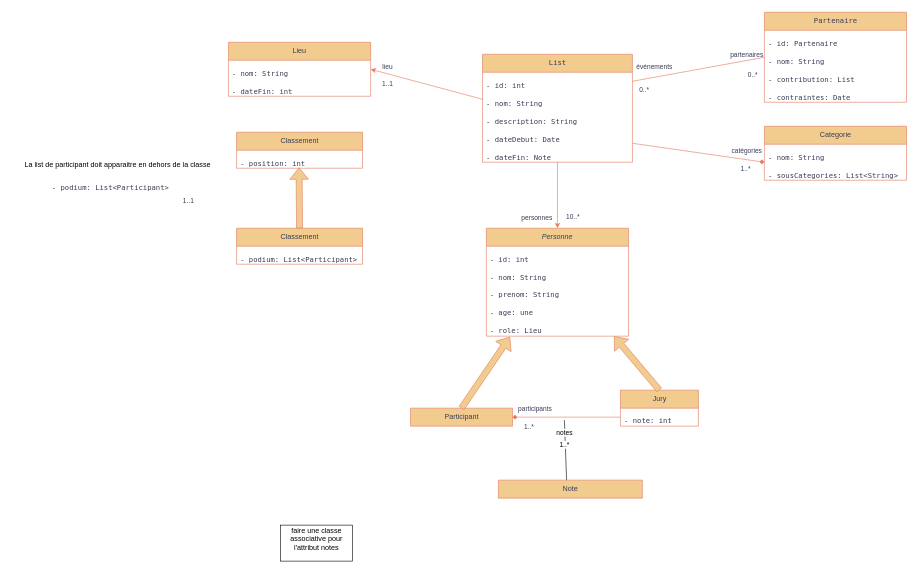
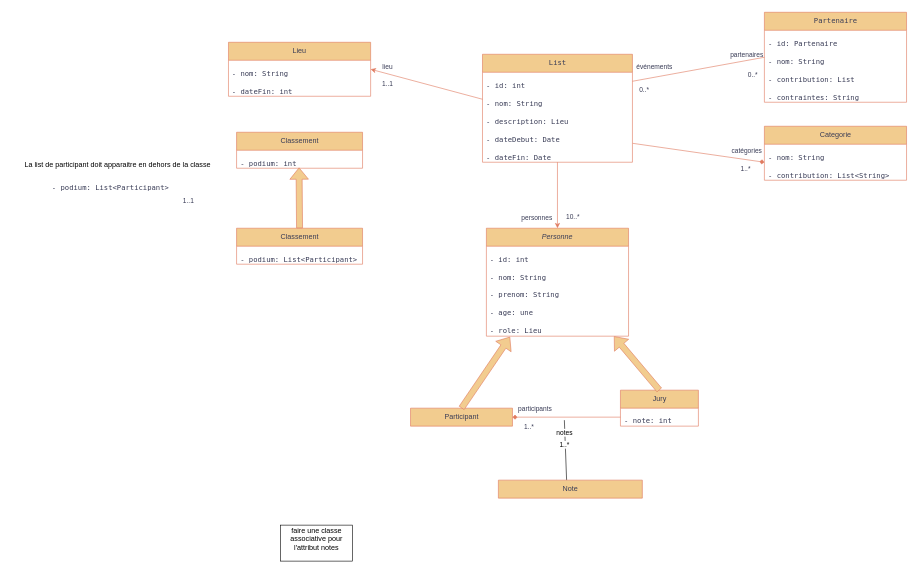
(803, 93) -> (806, 93)
(523, 117) -> (519, 117)
(513, 153) -> (513, 153)
(265, 159) -> (262, 159)
(823, 171) -> (818, 171)
